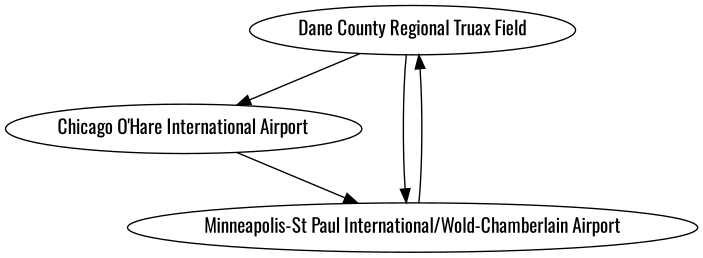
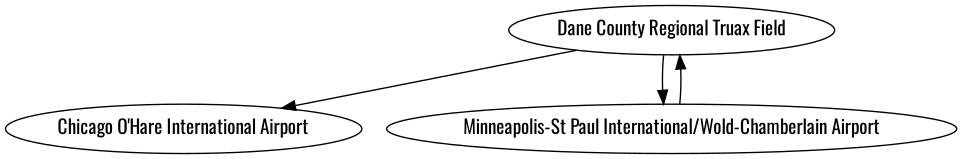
(291, 175) -> none
